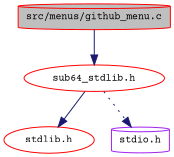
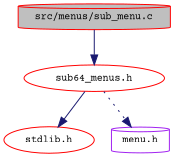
(94, 17) -> (94, 17)
(94, 78) -> (94, 78)
(140, 140) -> (140, 140)
